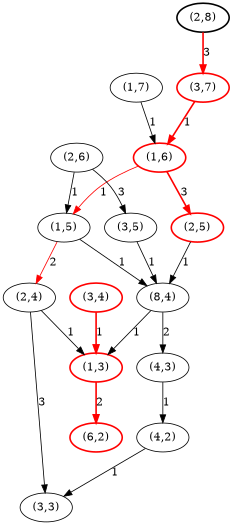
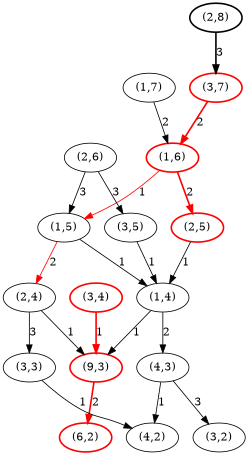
(203, 49) -> (216, 49)
(153, 123) -> (166, 123)
(188, 123) -> (201, 123)
(75, 193) -> (83, 193)
(185, 193) -> (190, 193)
(163, 298) -> (163, 298)
(96, 368) -> (96, 368)
none -> (219, 437)
(108, 470) -> (80, 409)
